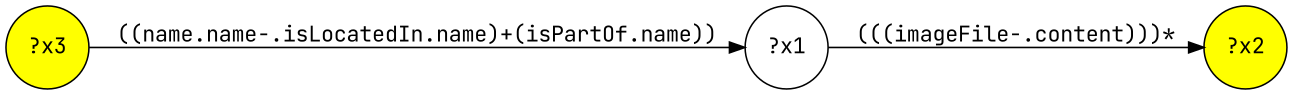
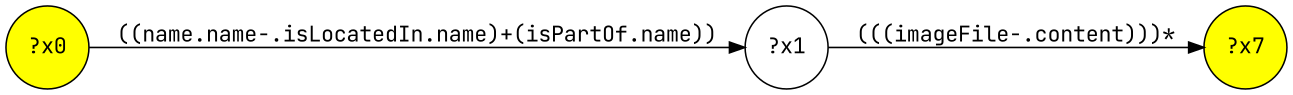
(47, 47) -> (47, 47)
(1245, 47) -> (1245, 47)
